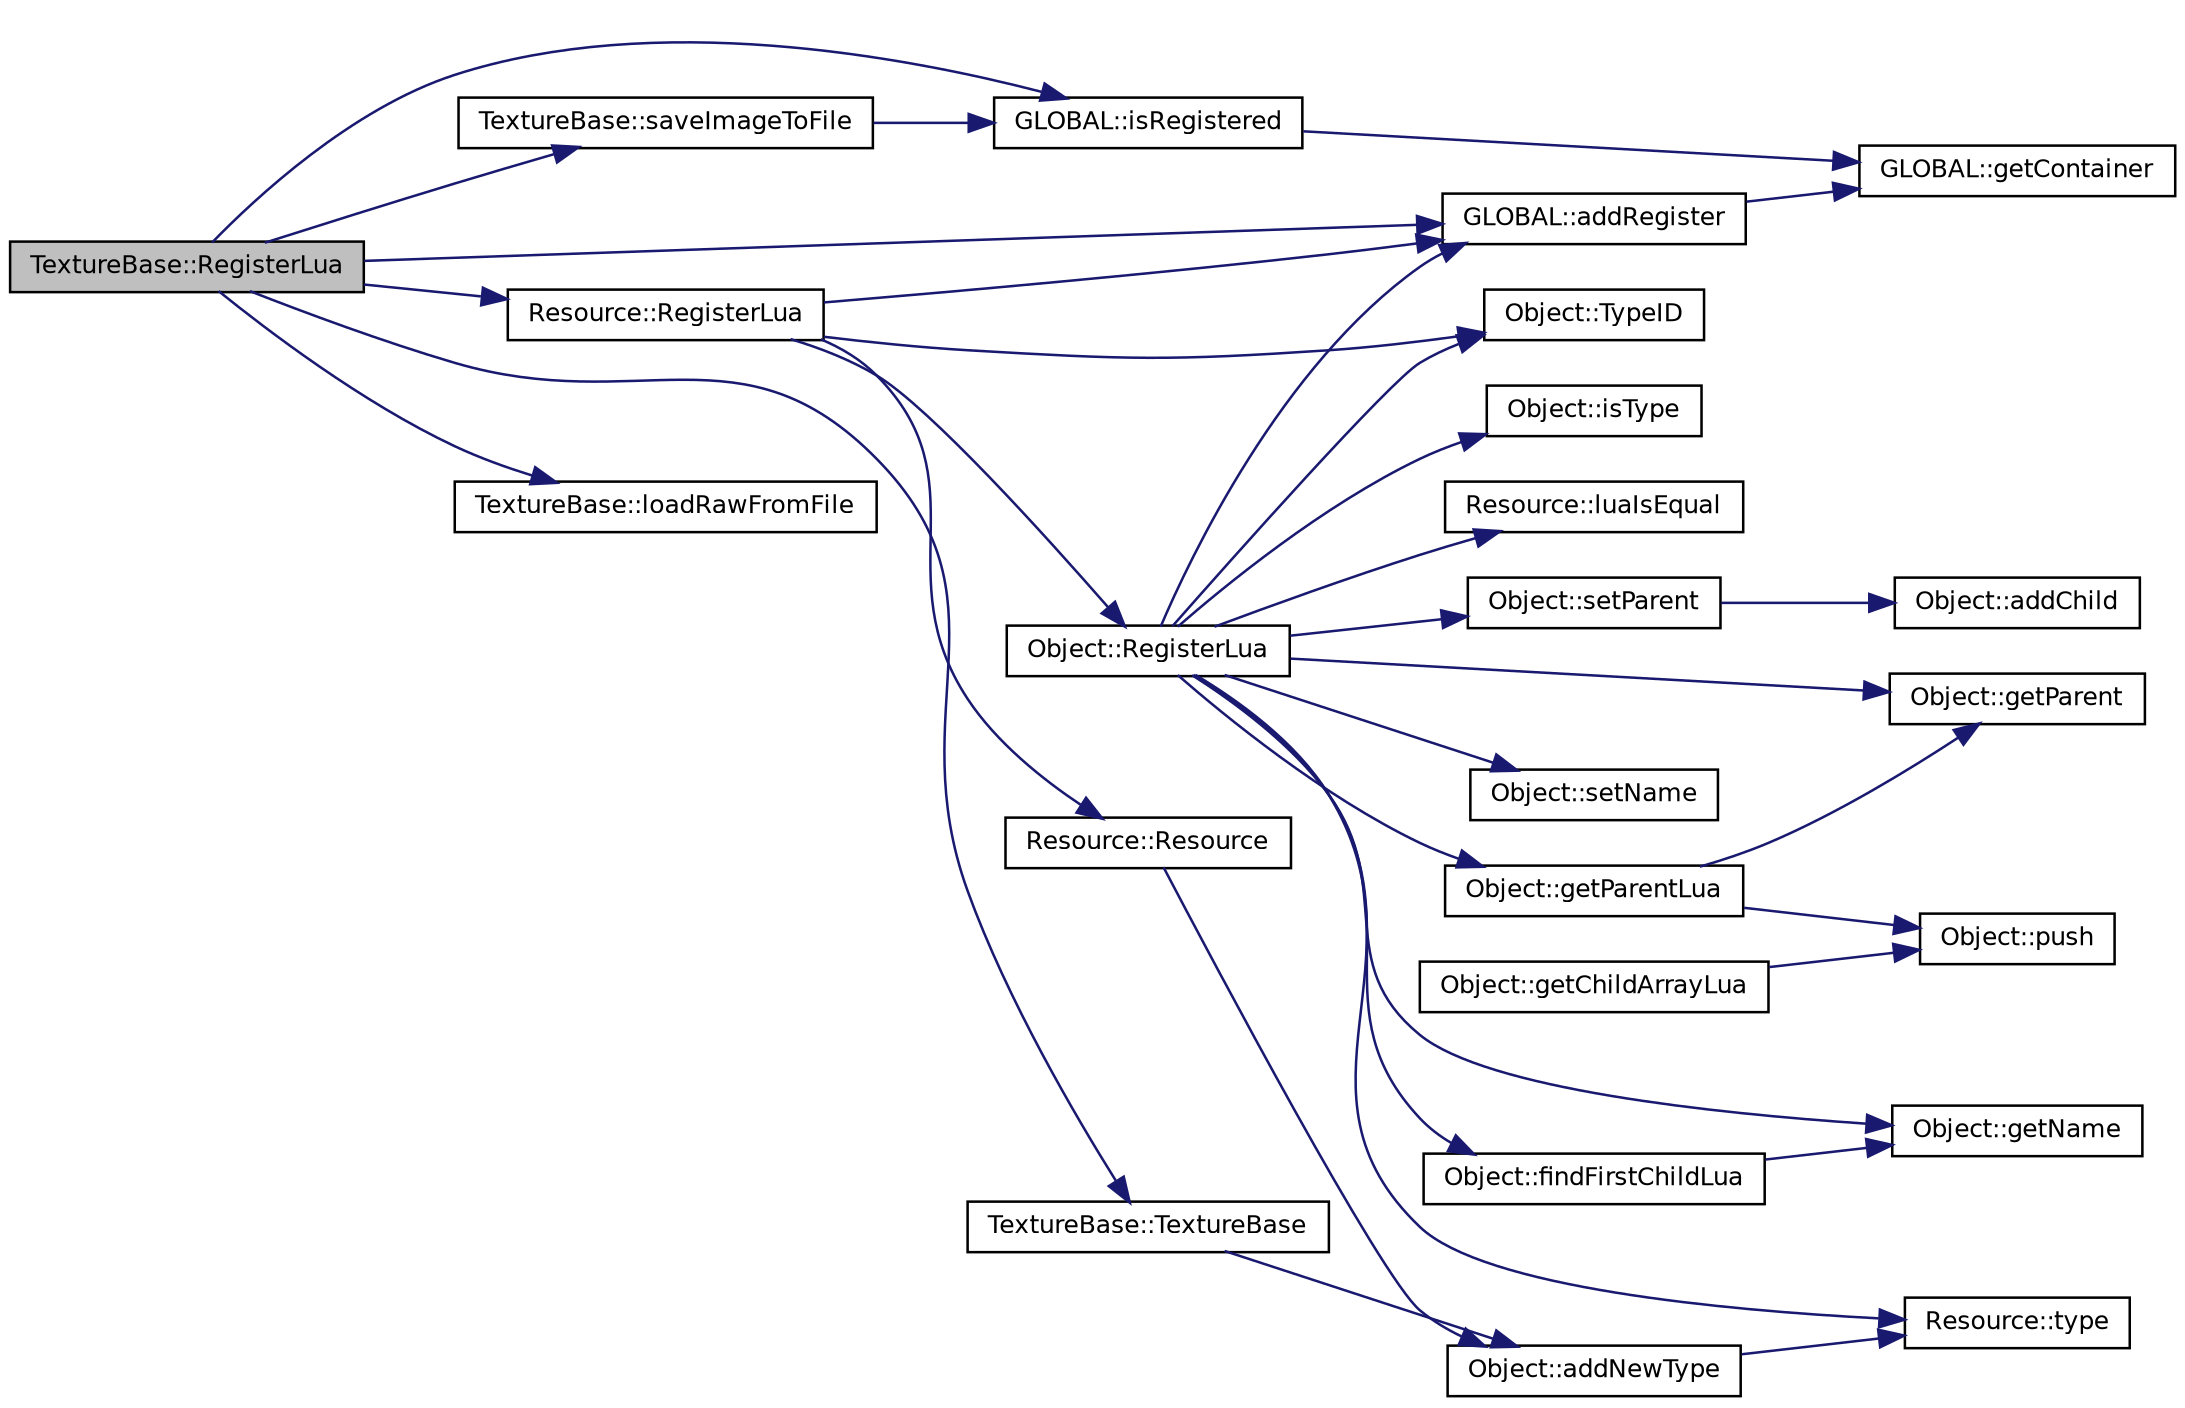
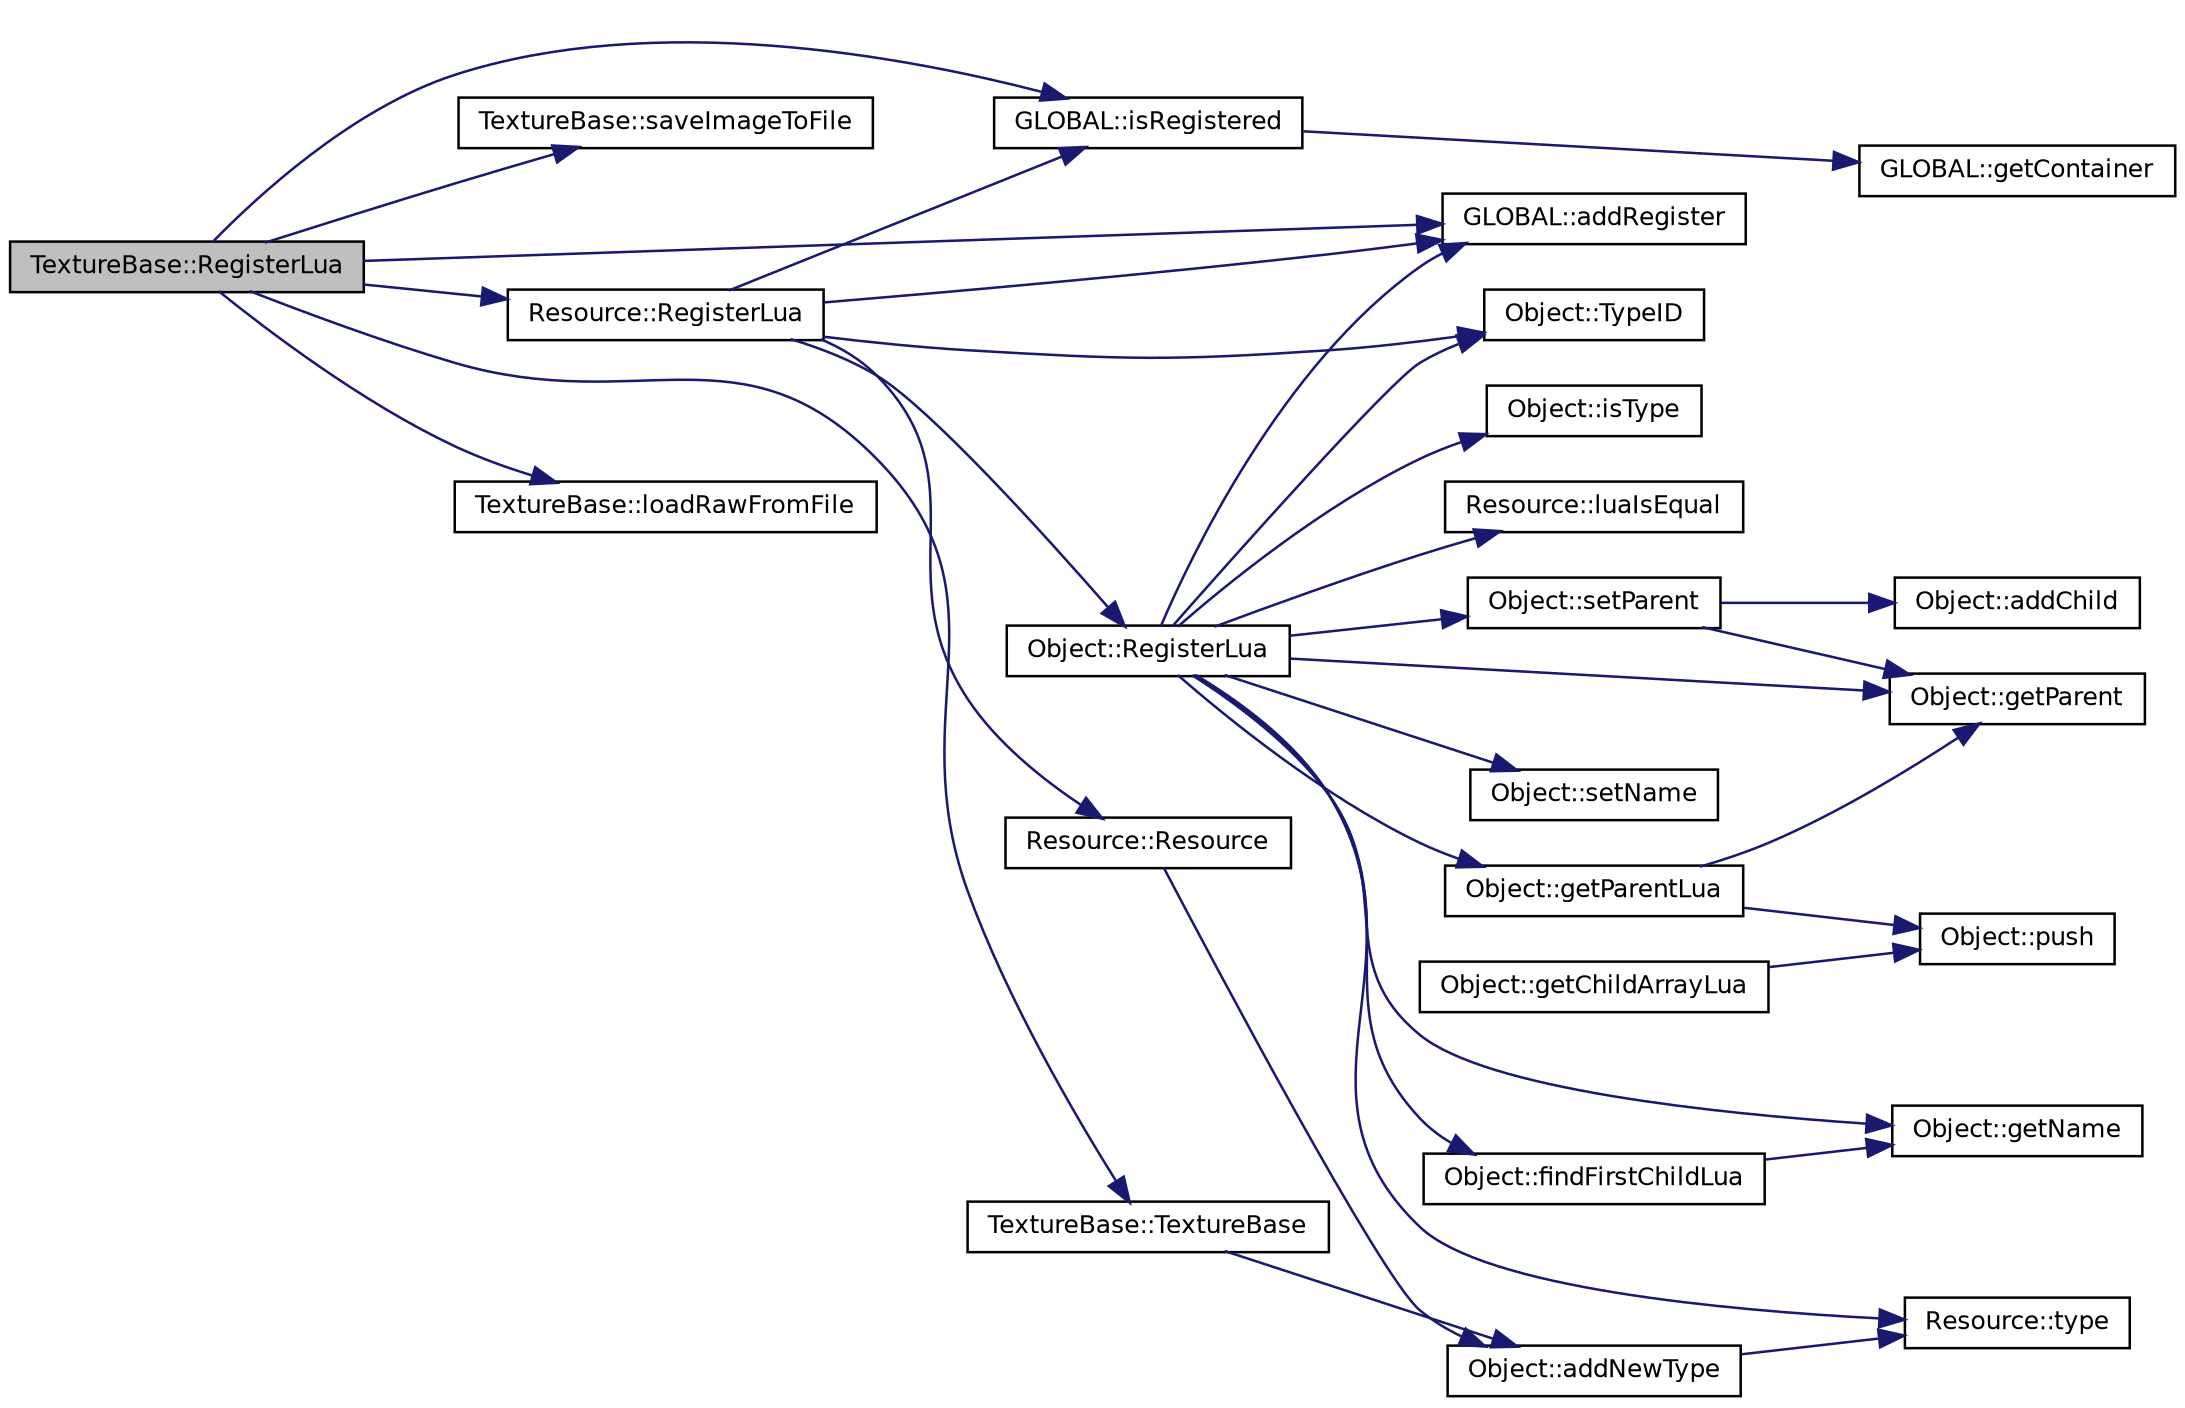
(921, 123) -> (895, 224)
(1790, 197) -> none
none -> (1793, 648)
